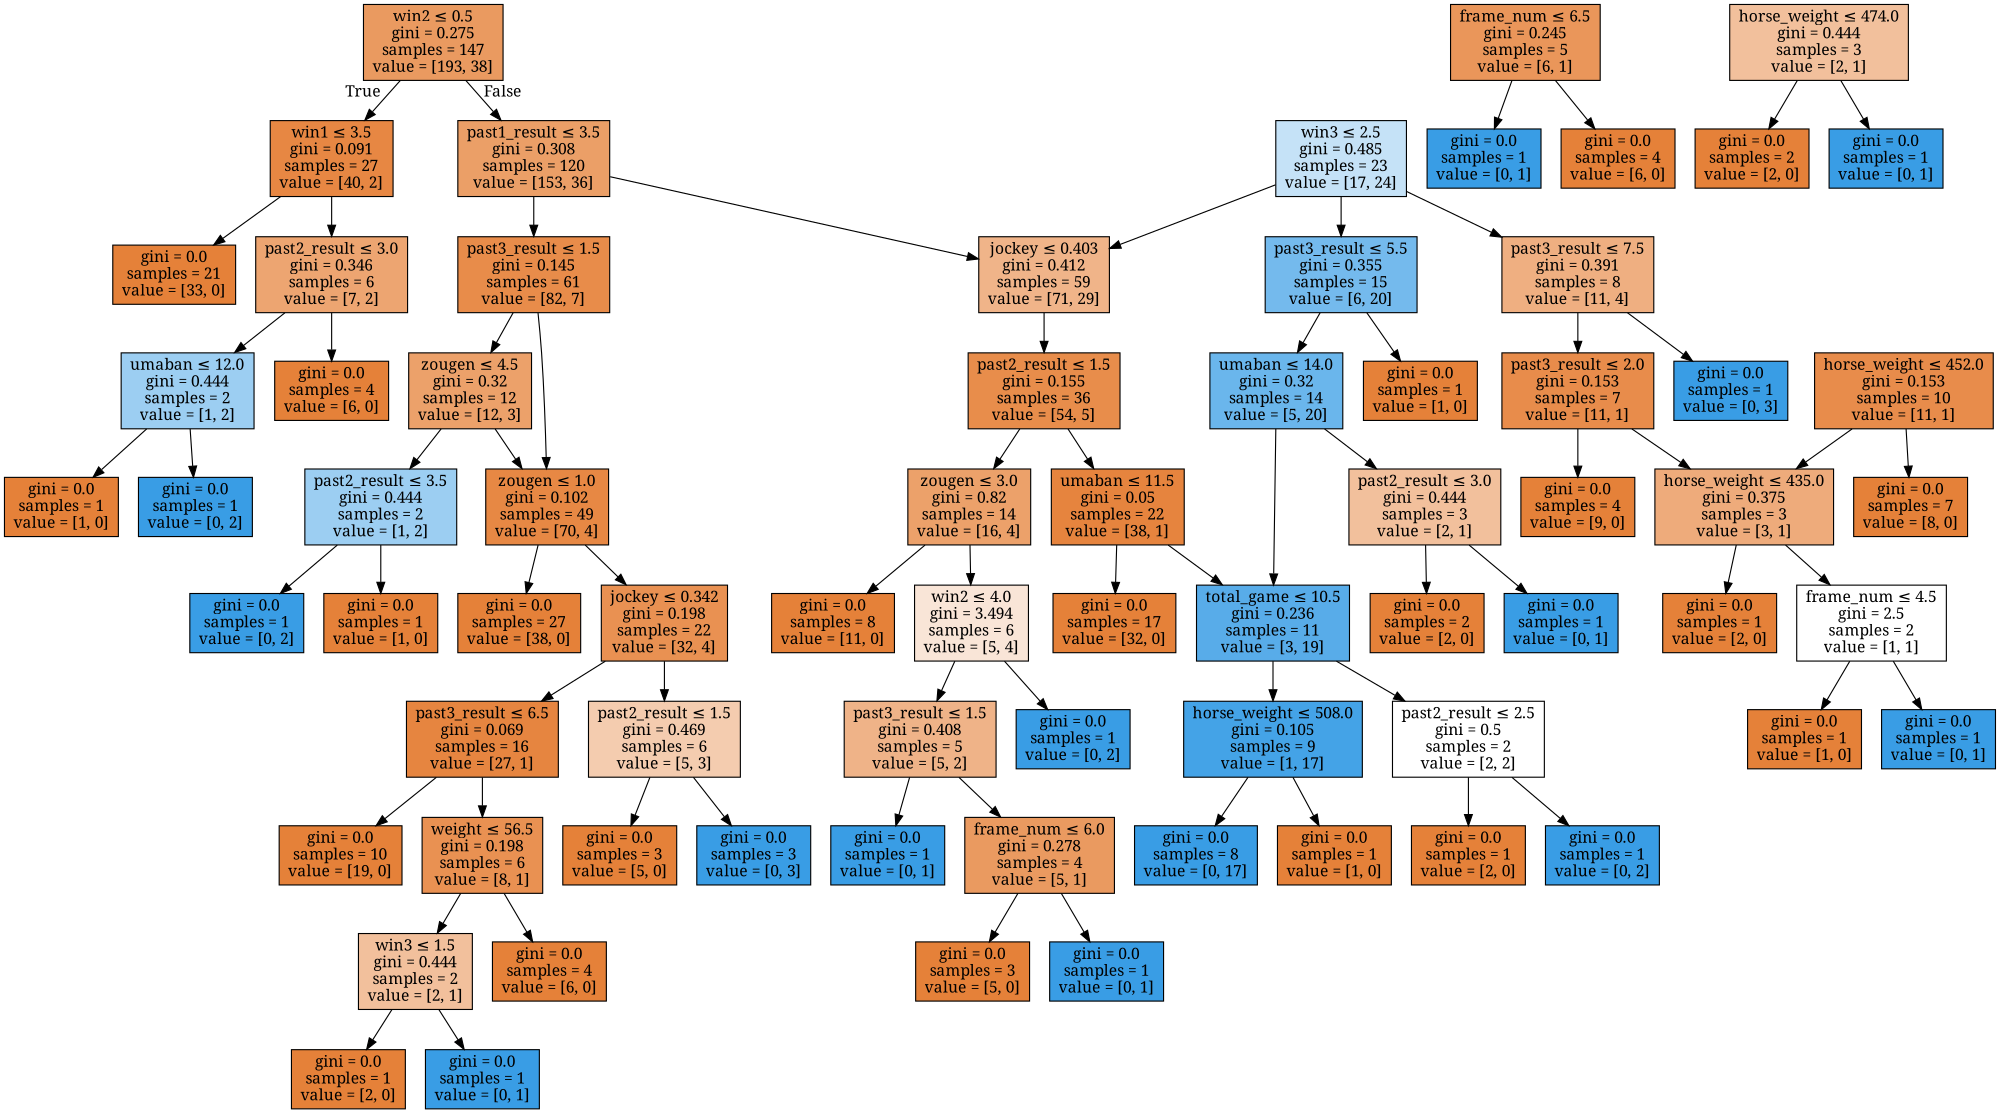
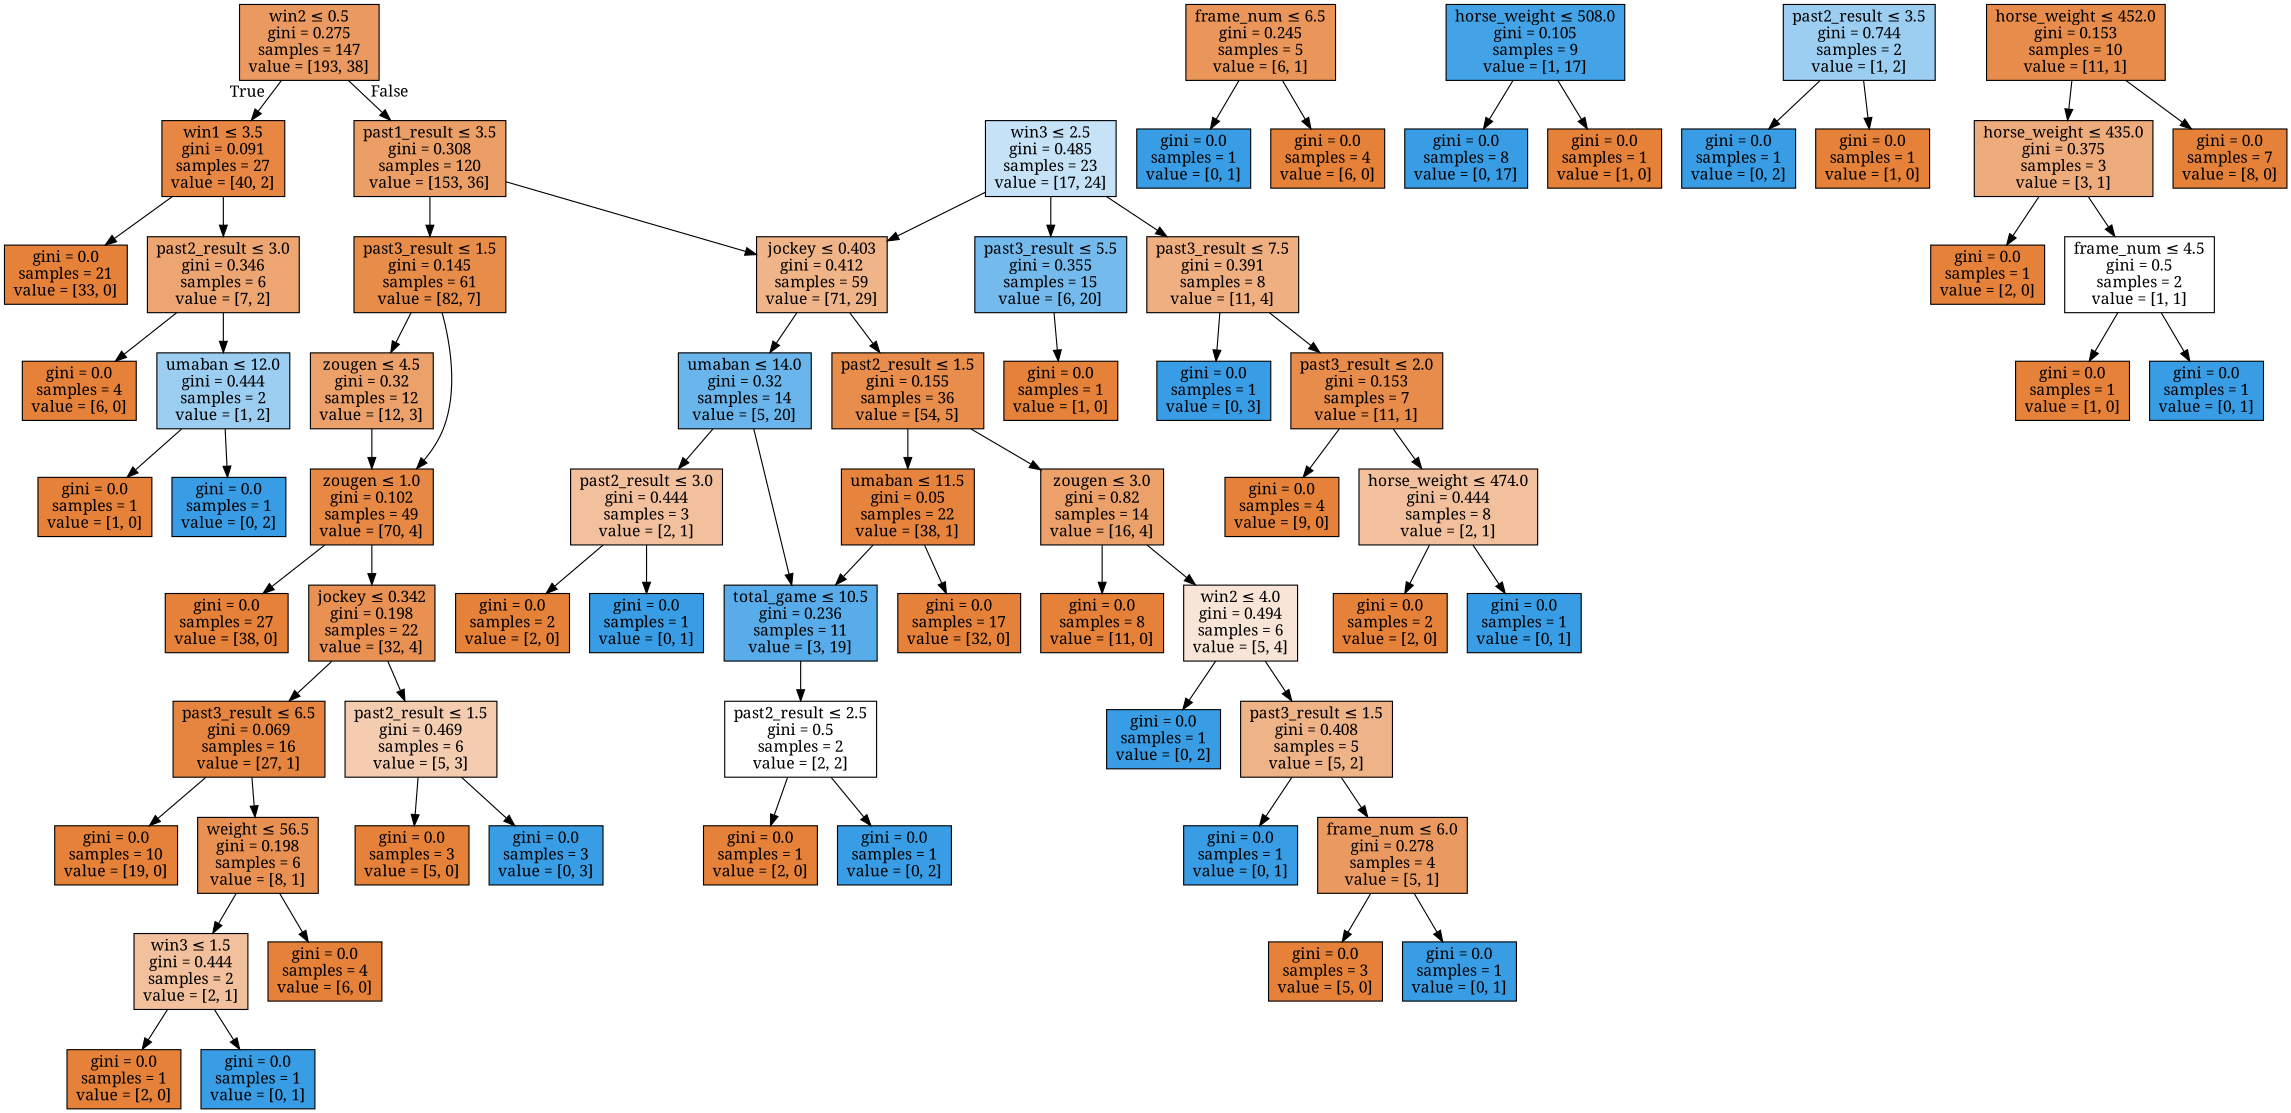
(1819, 50) -> (1448, 515)
(1312, 328) -> (787, 328)
(429, 444) -> none
(1656, 446) -> (1404, 444)
(381, 498) -> (1859, 34)
(972, 614) -> (1241, 614)
(1872, 614) -> (2140, 266)
(1273, 675) -> none
